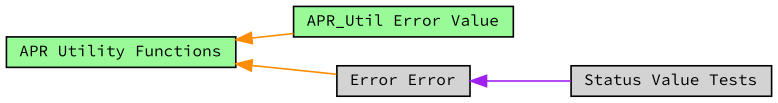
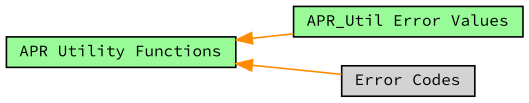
(403, 22) -> (408, 22)
(403, 81) -> (408, 81)
(671, 81) -> none
